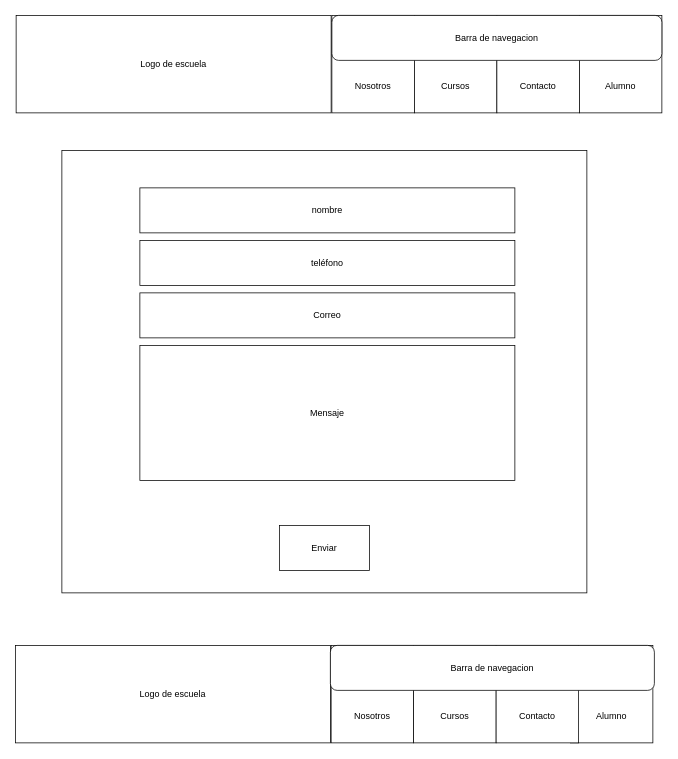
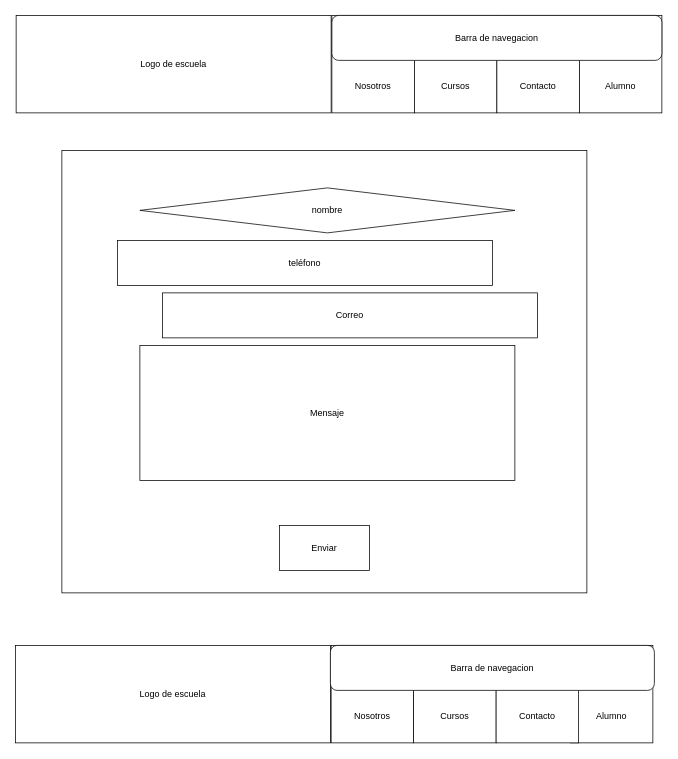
(327, 210) -> (327, 210)
(327, 263) -> (305, 263)
(327, 315) -> (350, 315)
